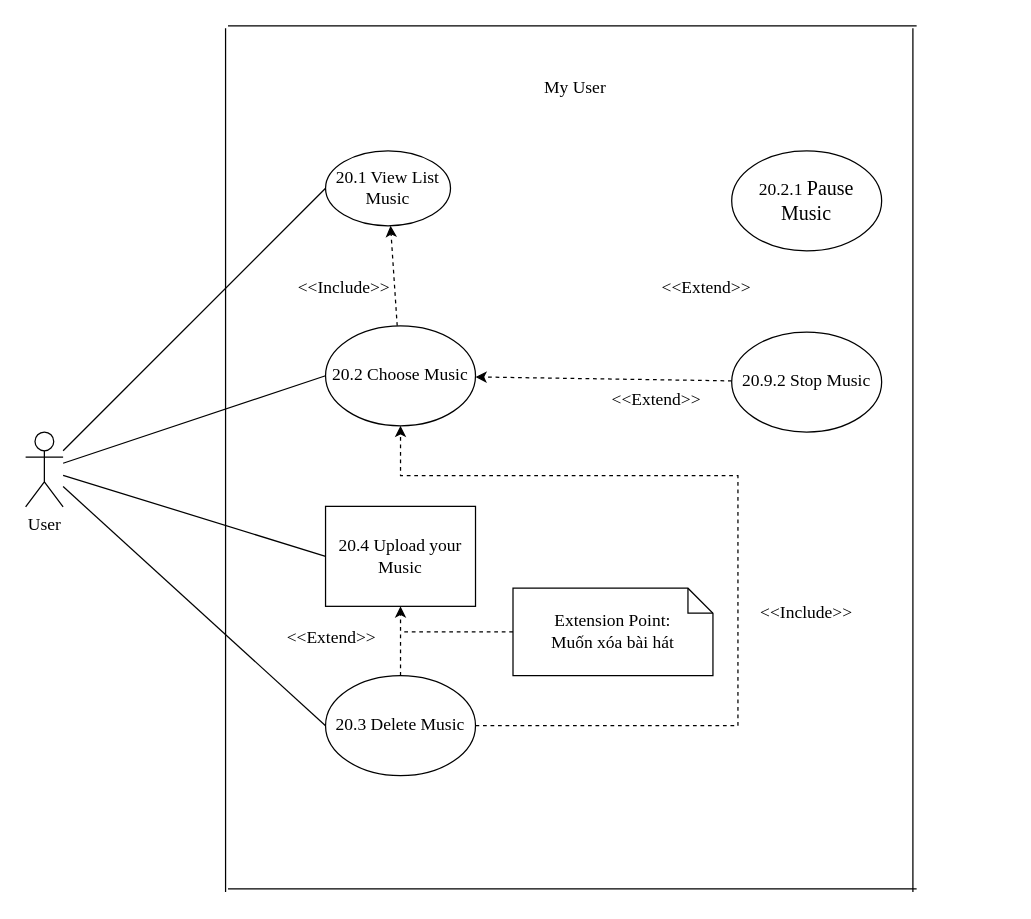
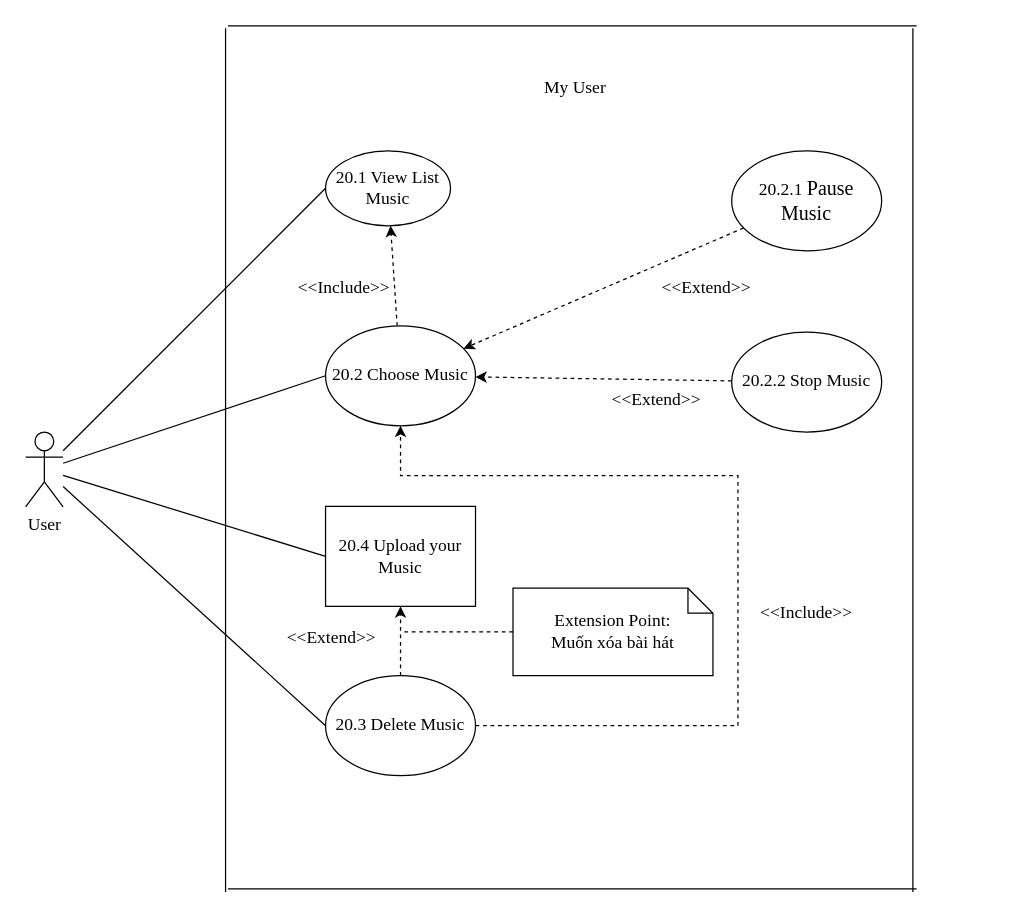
none -> (608, 286)
(807, 382) -> (807, 382)
